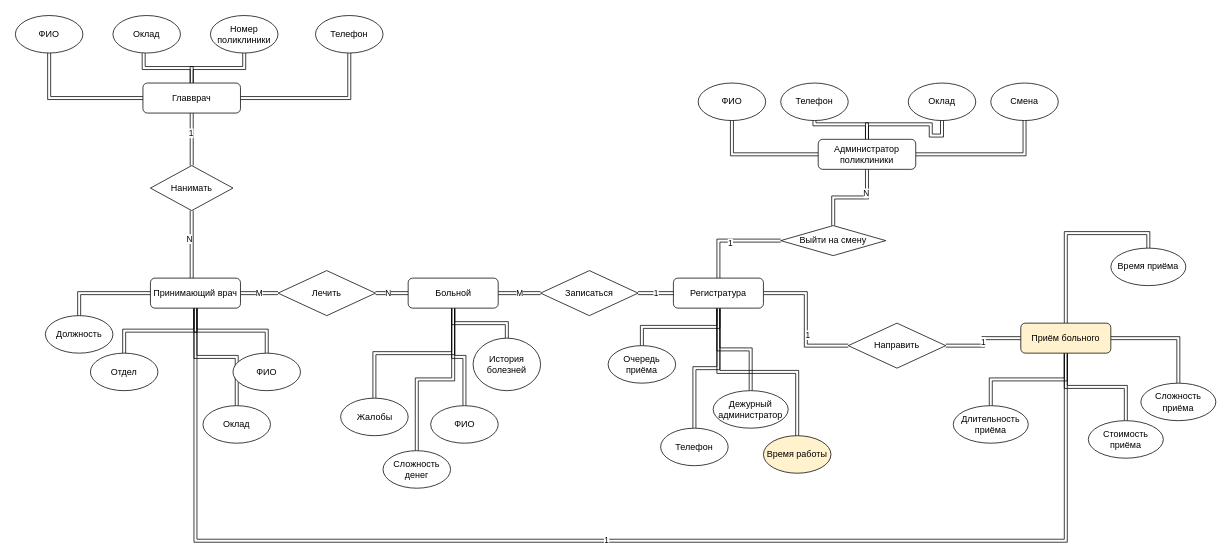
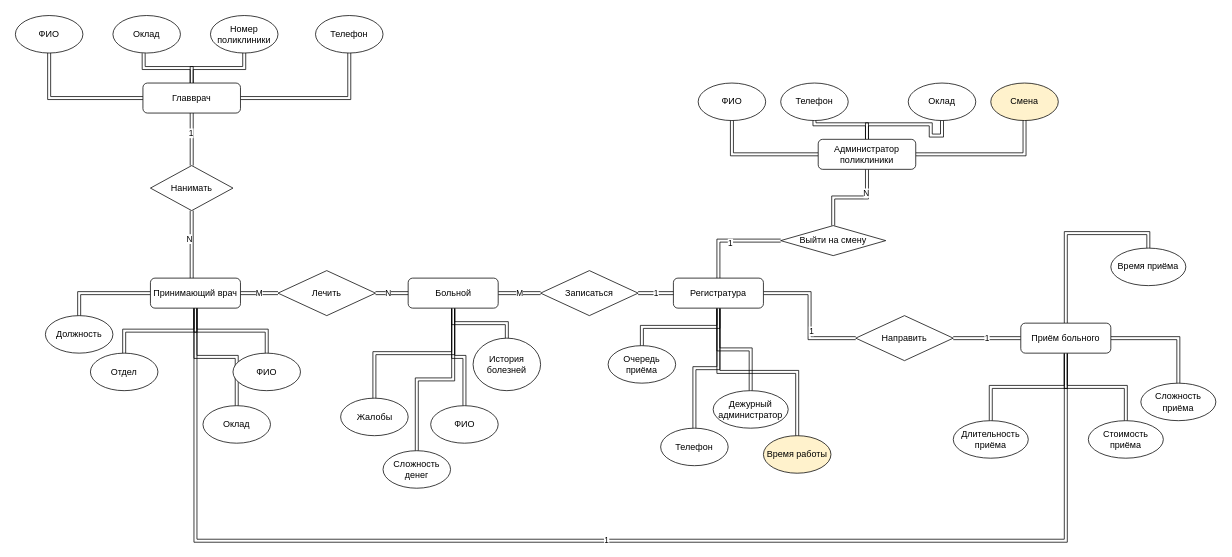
(1024, 102) -> (1024, 102)
(1065, 338) -> (1065, 338)
(897, 345) -> (904, 338)
(990, 424) -> (990, 439)
